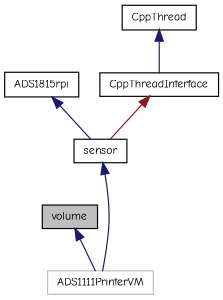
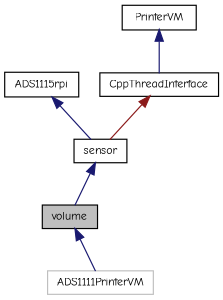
(159, 18) -> (159, 18)
(42, 85) -> (42, 85)
(109, 223) -> (83, 189)
